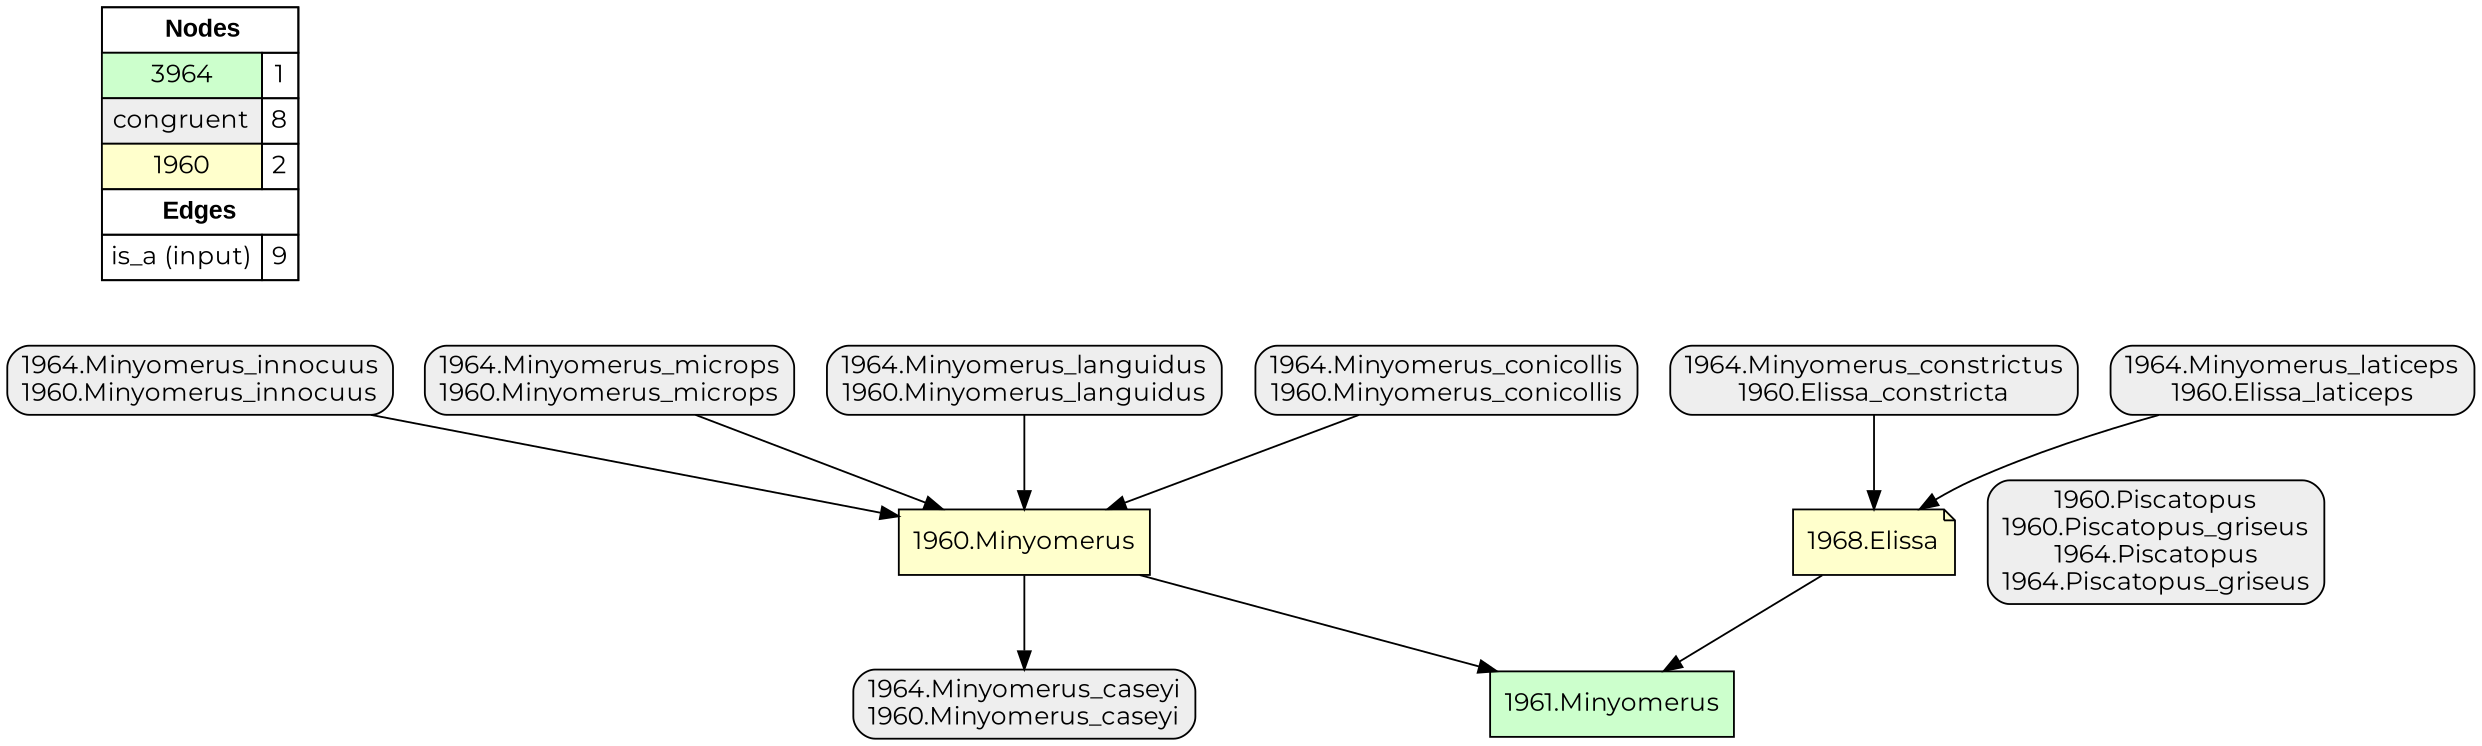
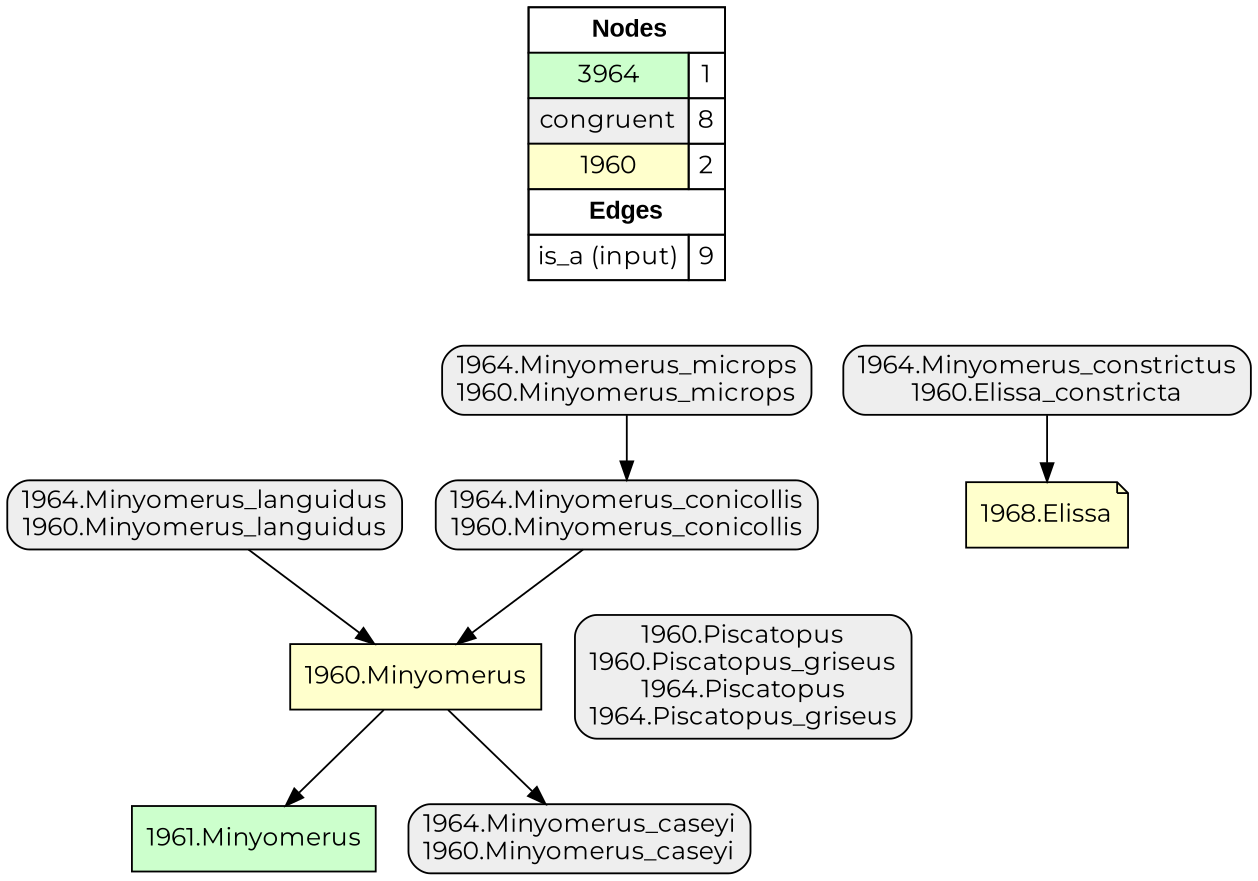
(200, 380) -> none
(2292, 380) -> none
(810, 459) -> (627, 438)
(1751, 618) -> none
